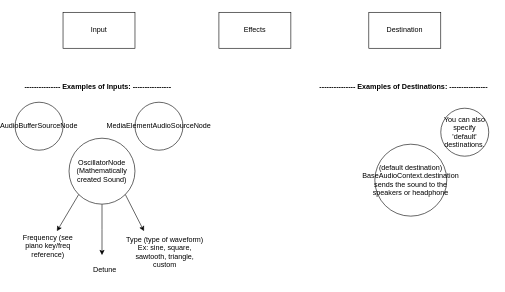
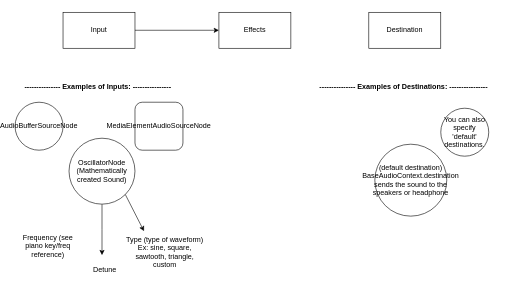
none -> (213, 30)
(159, 126) -> (159, 126)
(68, 211) -> none
